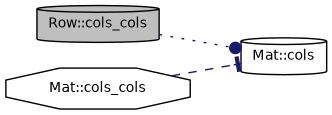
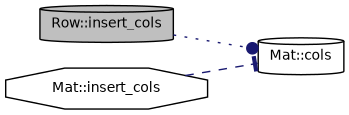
(98, 24) -> (107, 24)
(98, 89) -> (107, 89)
